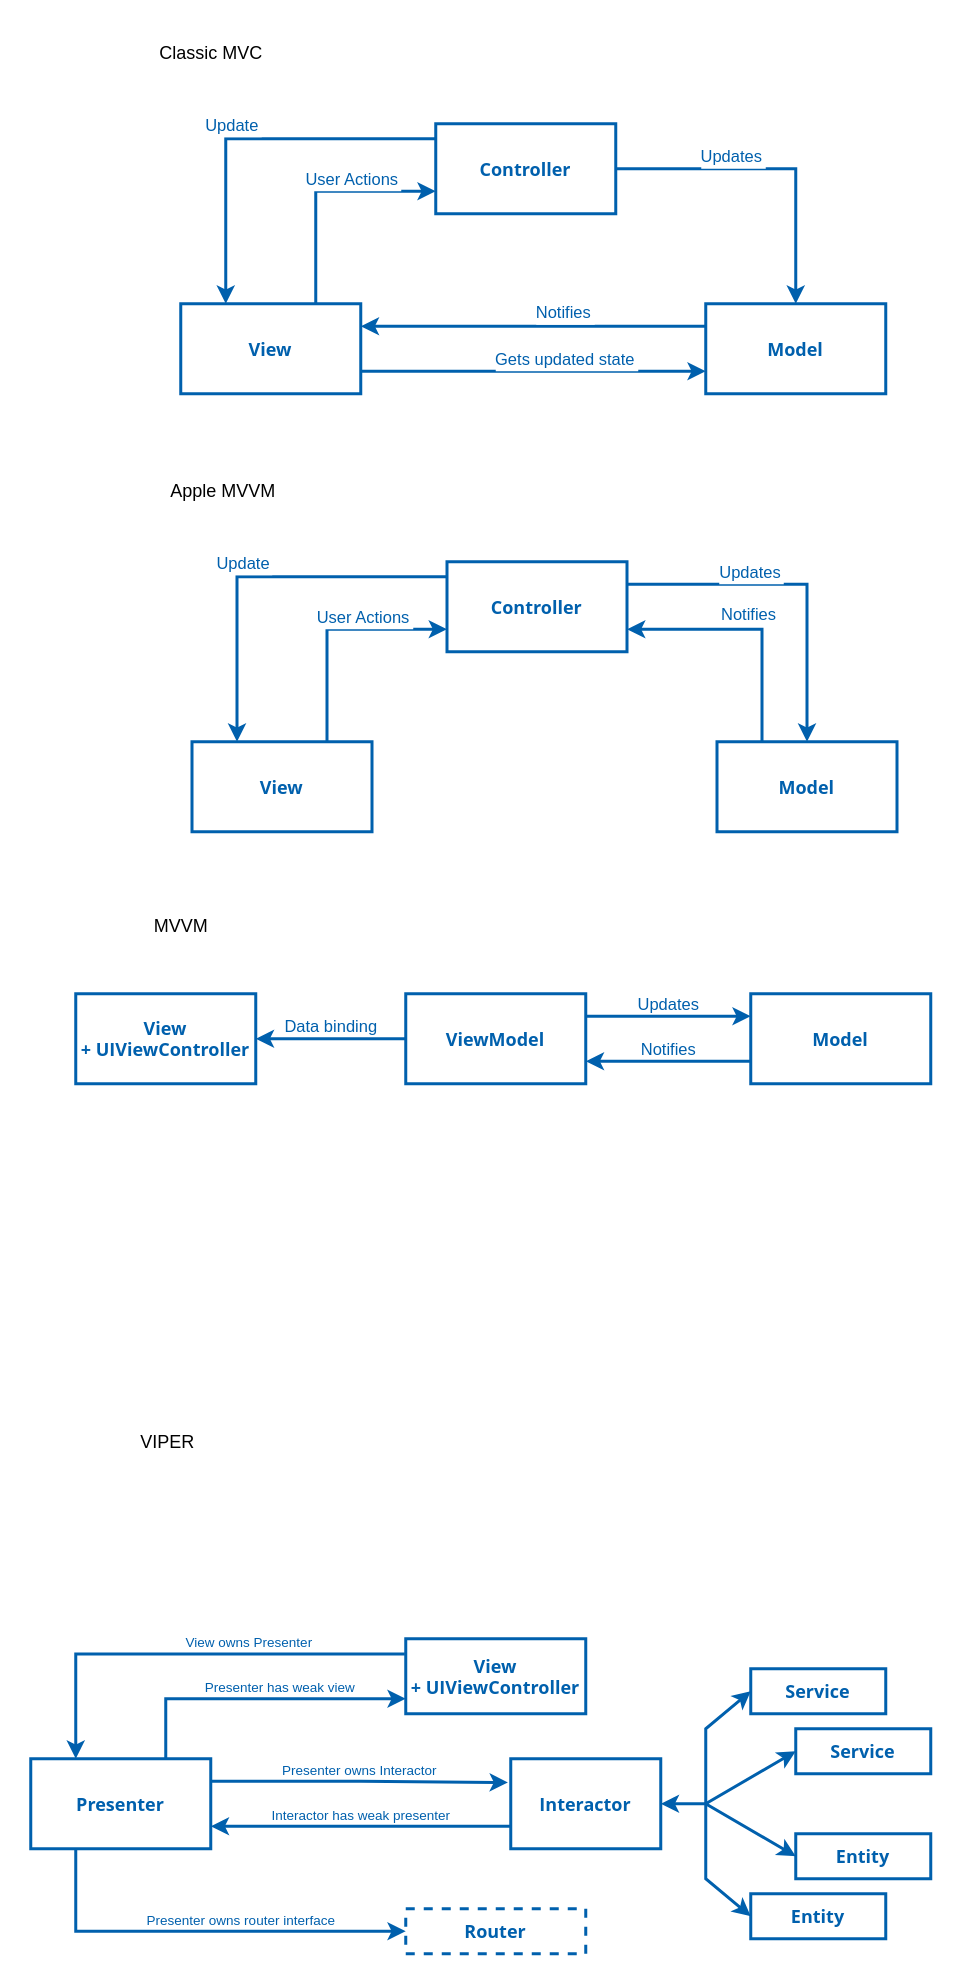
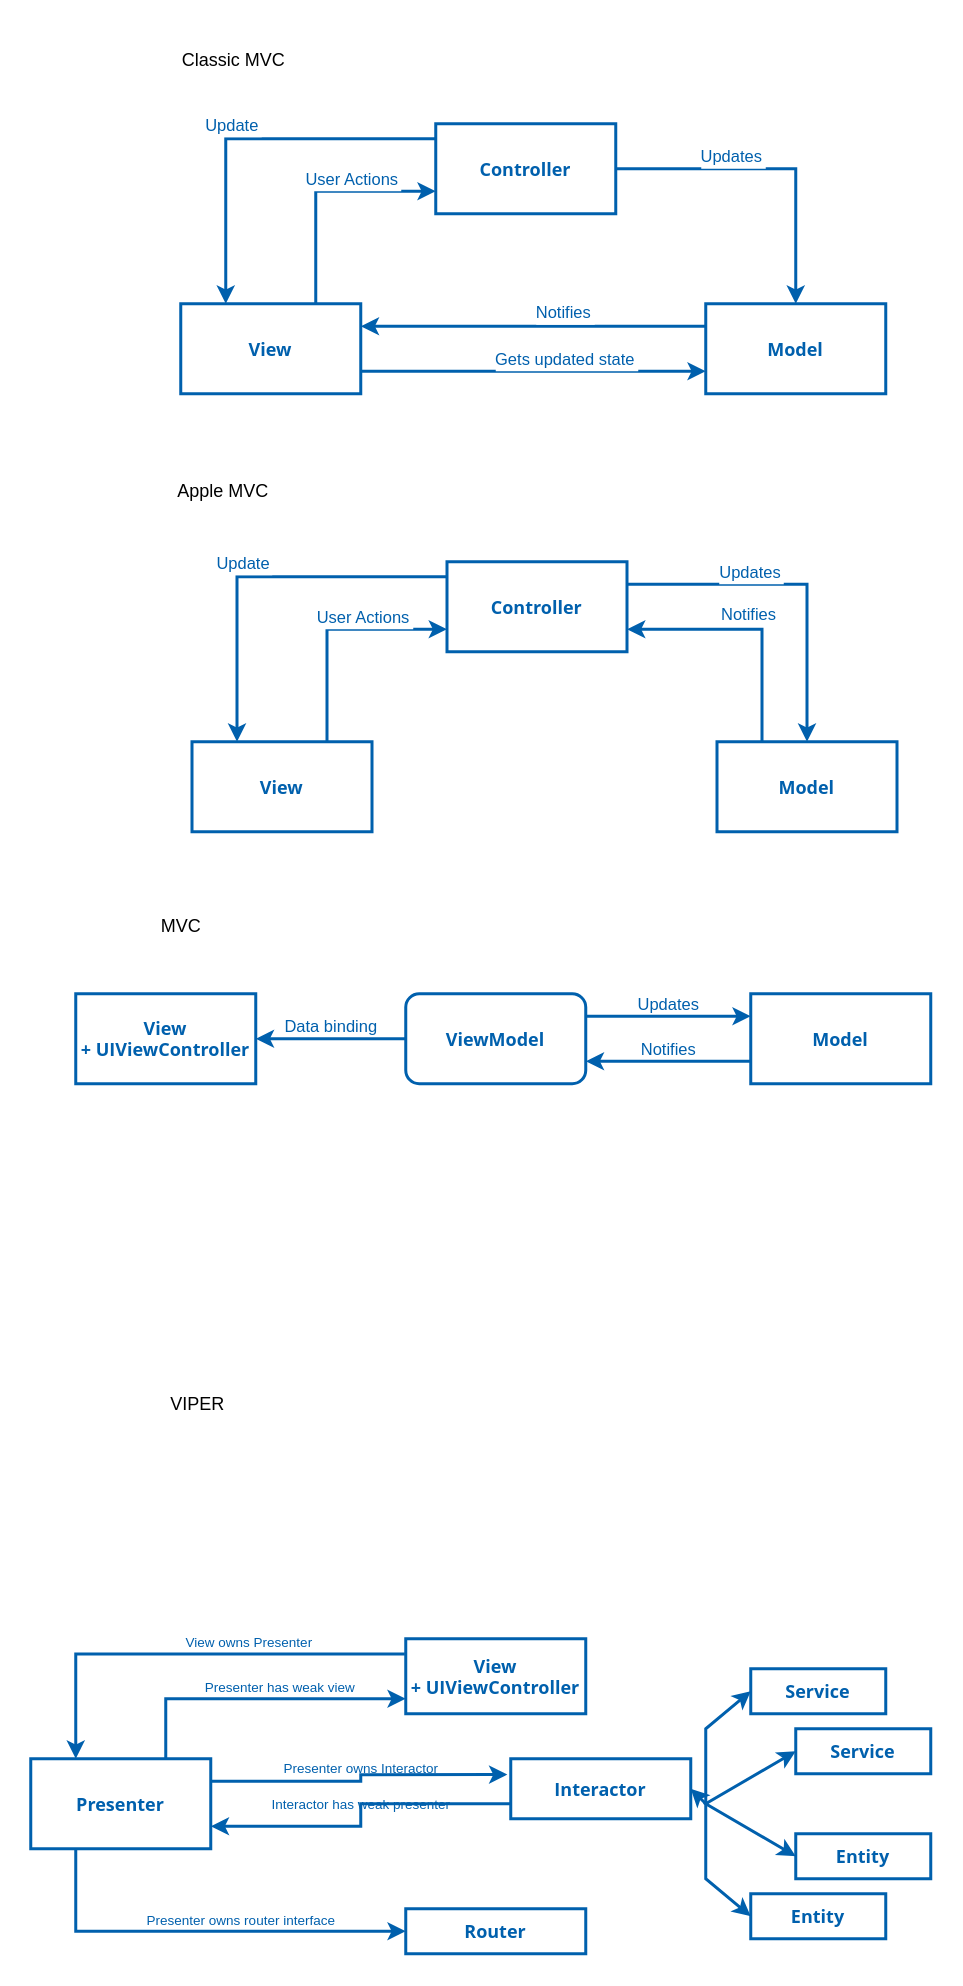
(211, 53) -> (233, 61)
(224, 491) -> (224, 491)
(182, 926) -> (182, 926)
(496, 1039) -> (496, 1039)
(168, 1442) -> (198, 1405)
(586, 1804) -> (601, 1789)
(496, 1931) -> (496, 1931)
